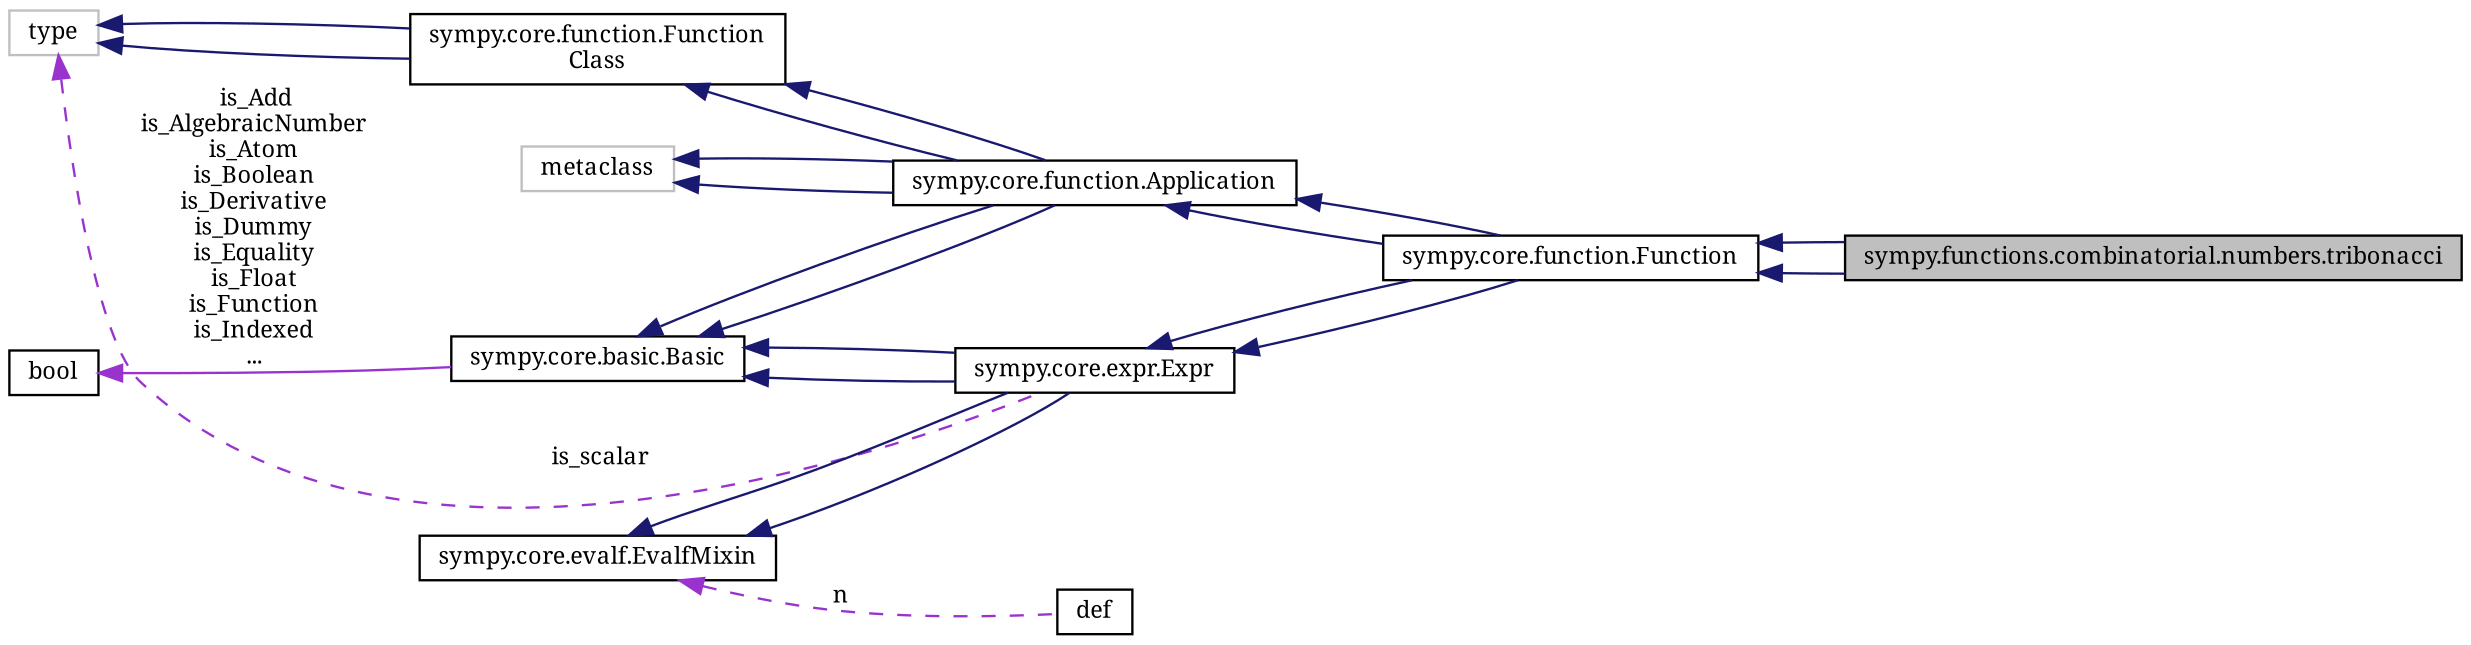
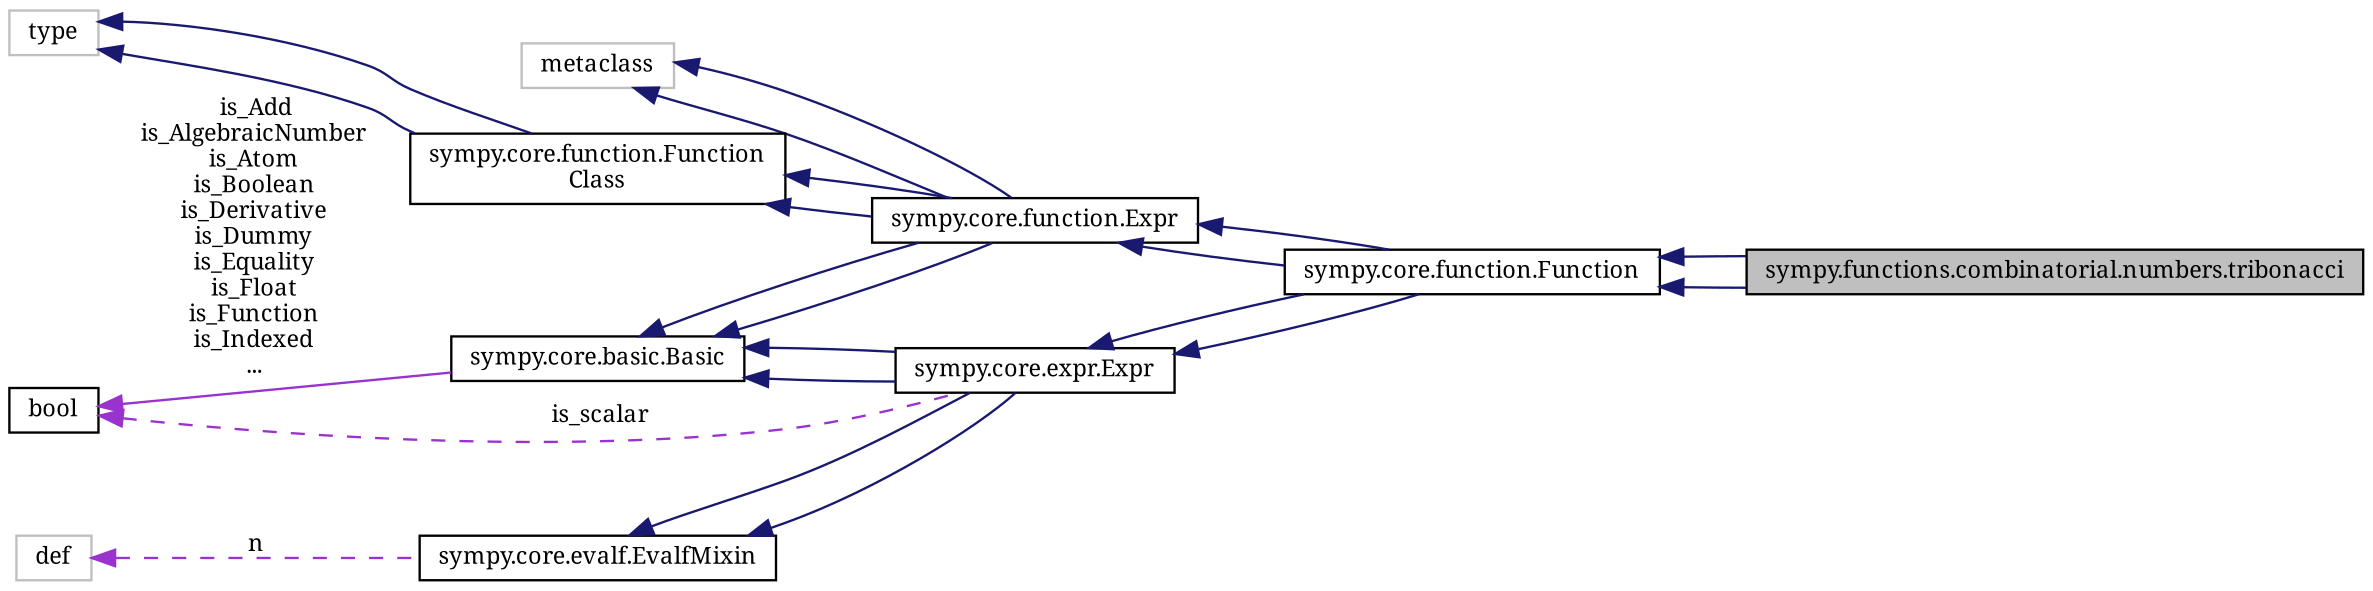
(1095, 183) -> (1035, 220)
(425, 500) -> (542, 442)
(1095, 612) -> (54, 558)
(879, 614) -> (268, 558)
